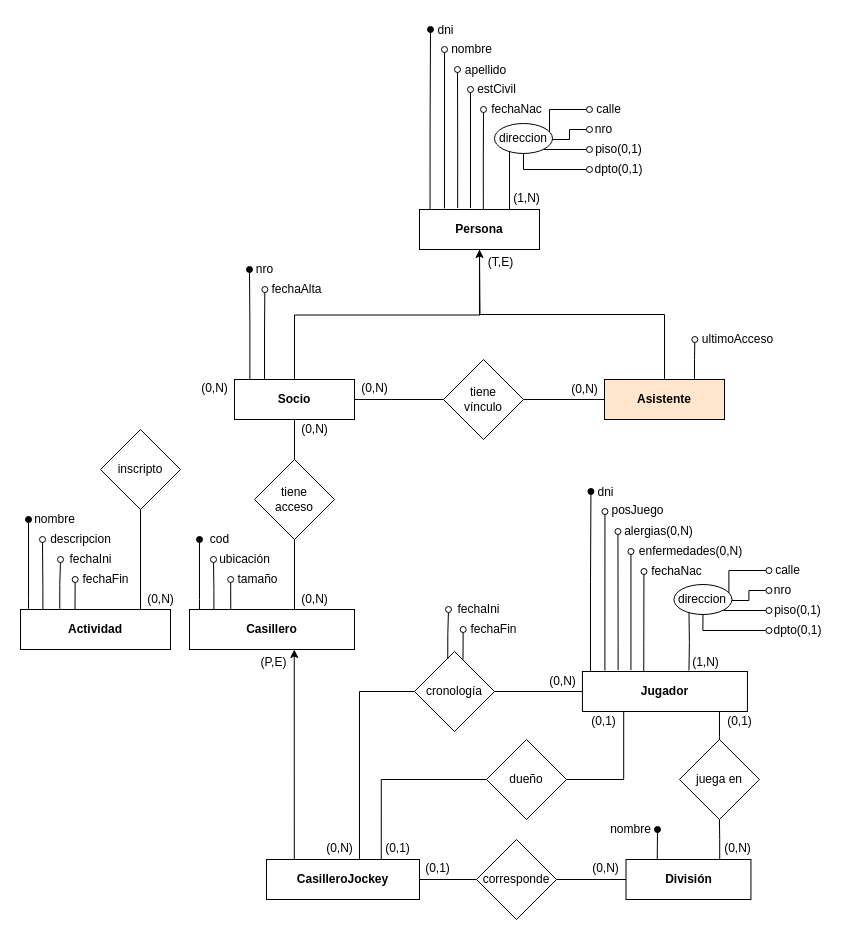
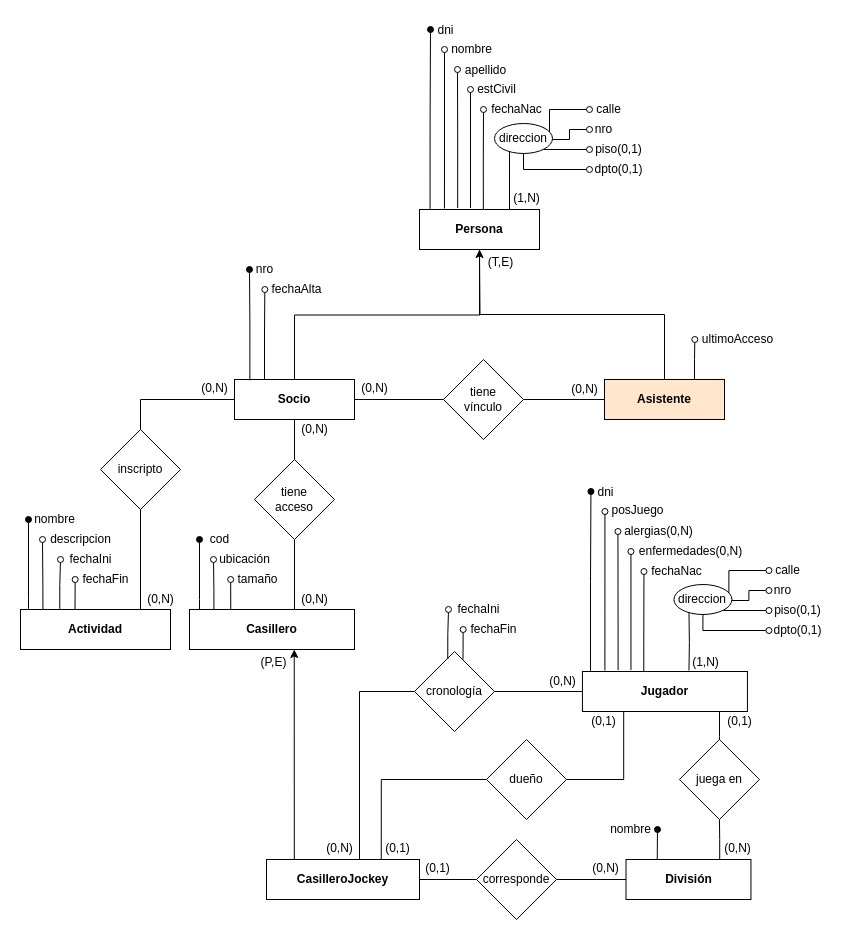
none -> (173, 400)
